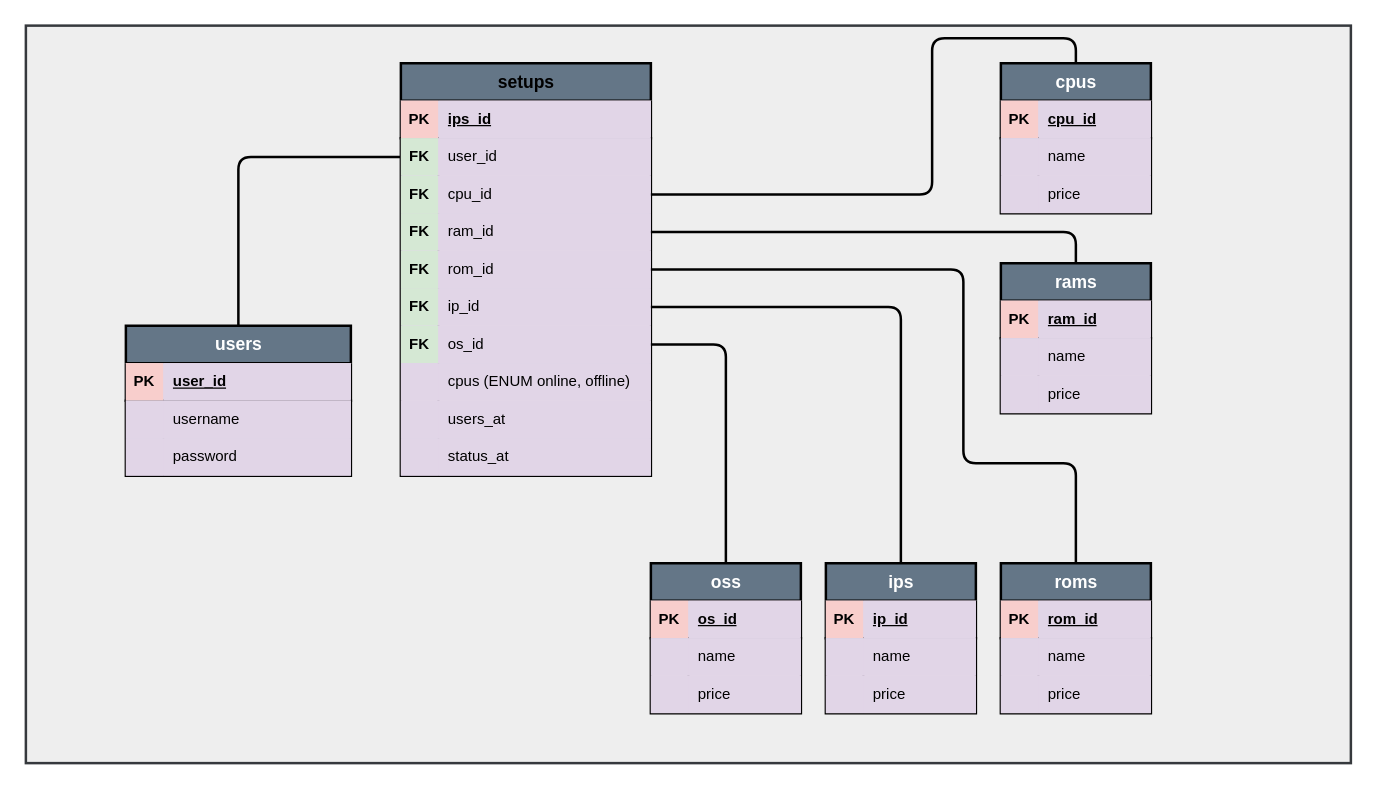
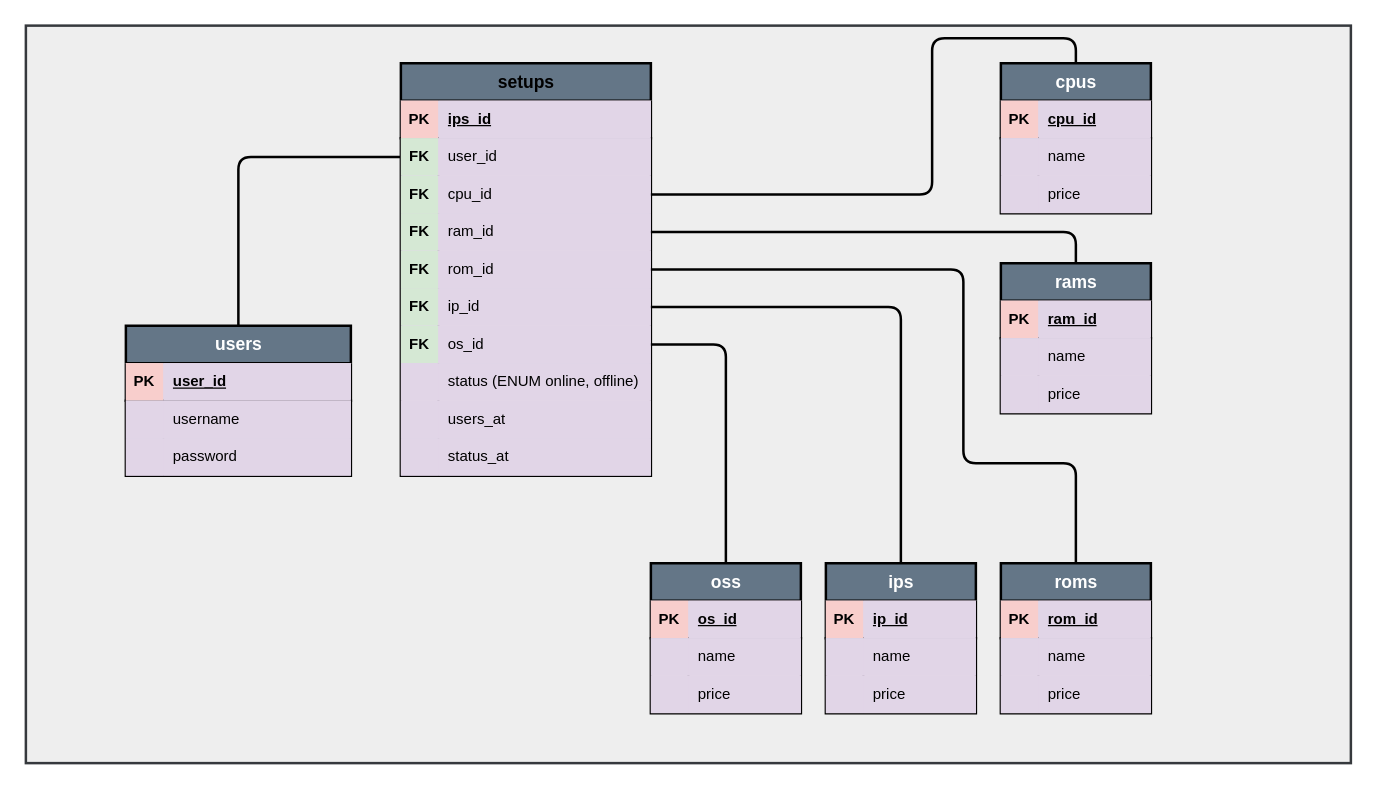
(546, 382) -> (554, 382)
